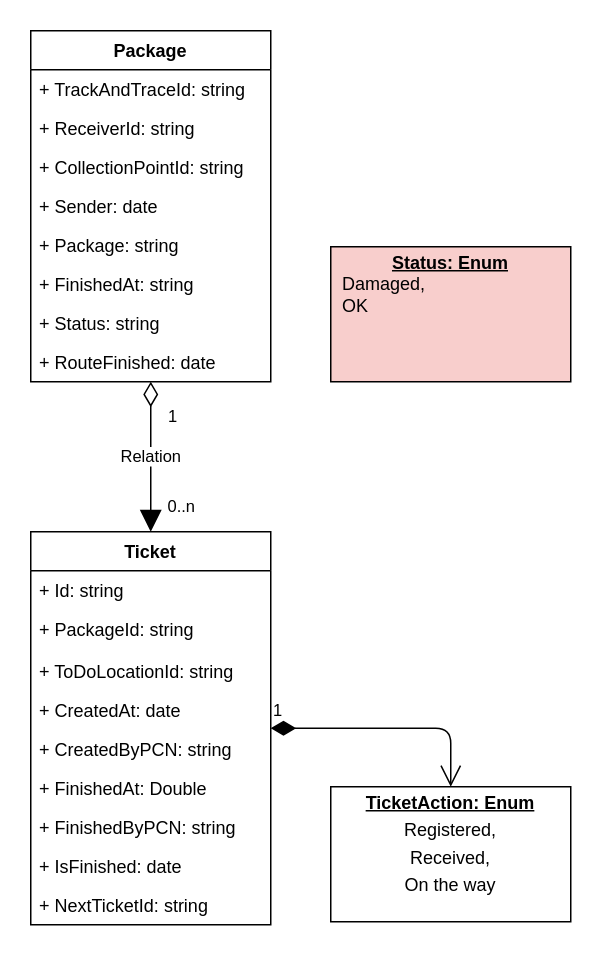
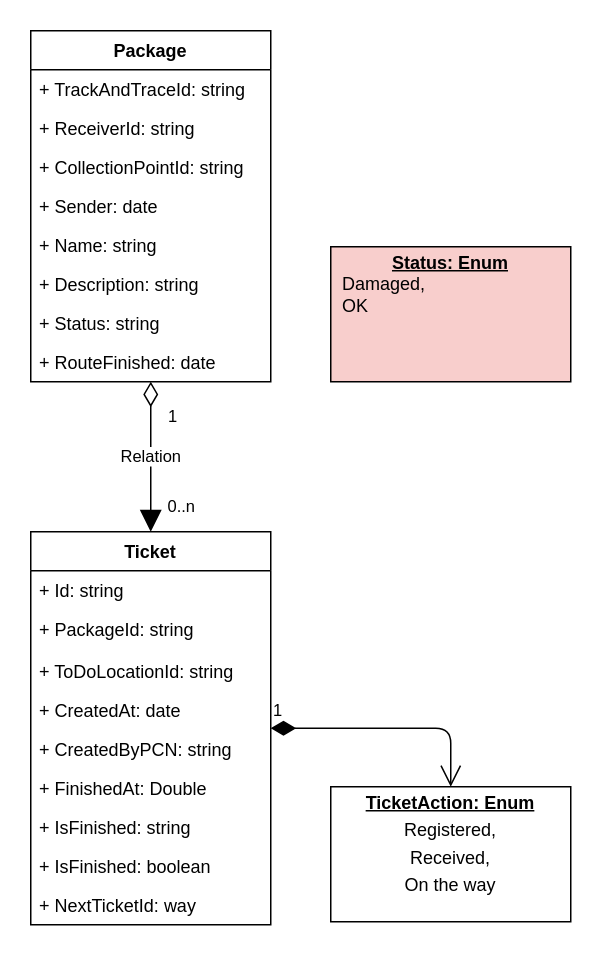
(115, 246) -> (100, 246)
(126, 285) -> (131, 285)
(141, 828) -> (126, 828)
(118, 867) -> (131, 867)
(138, 906) -> (125, 906)
